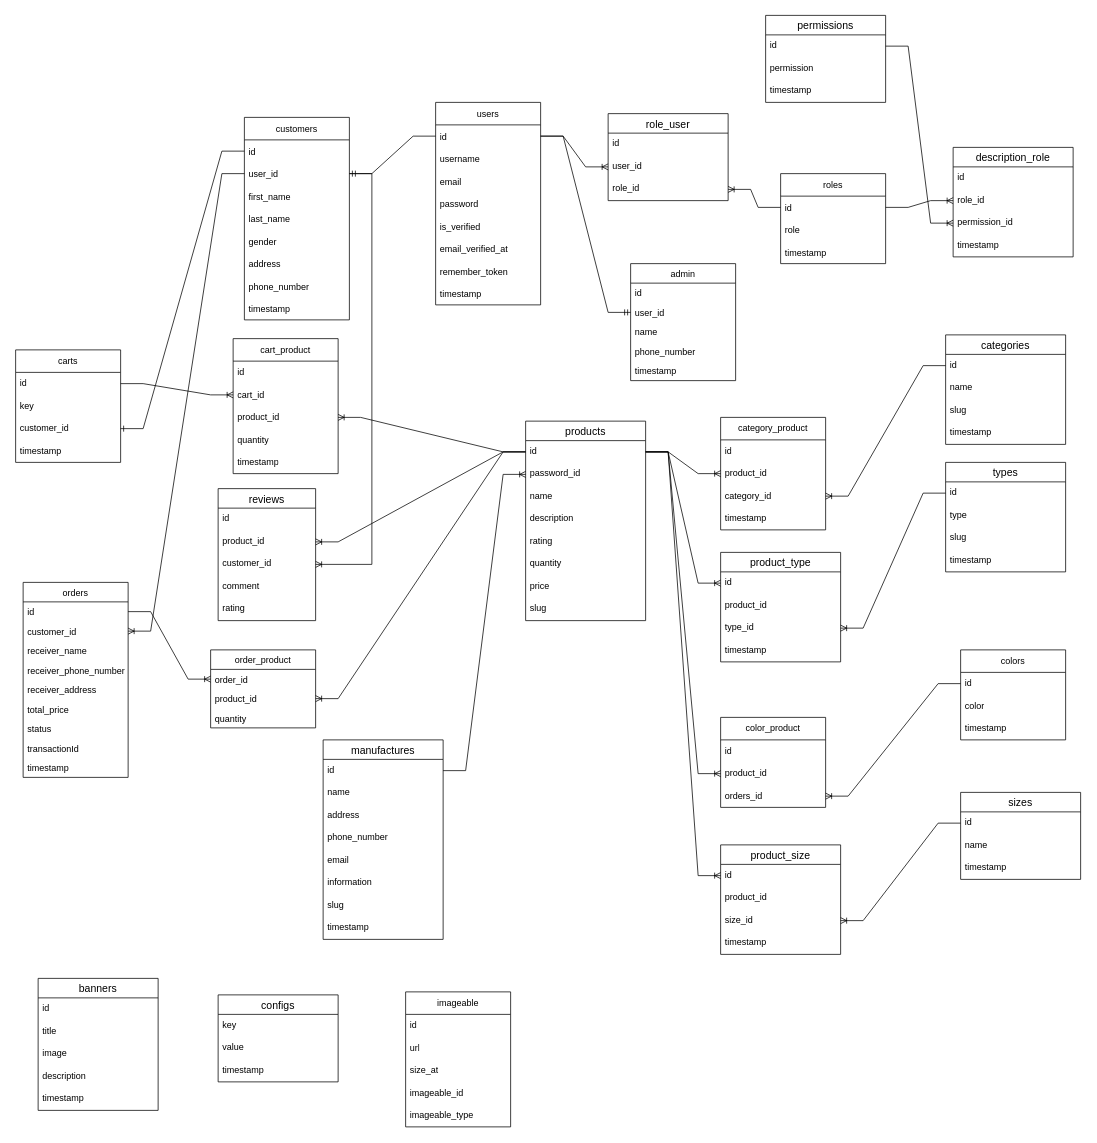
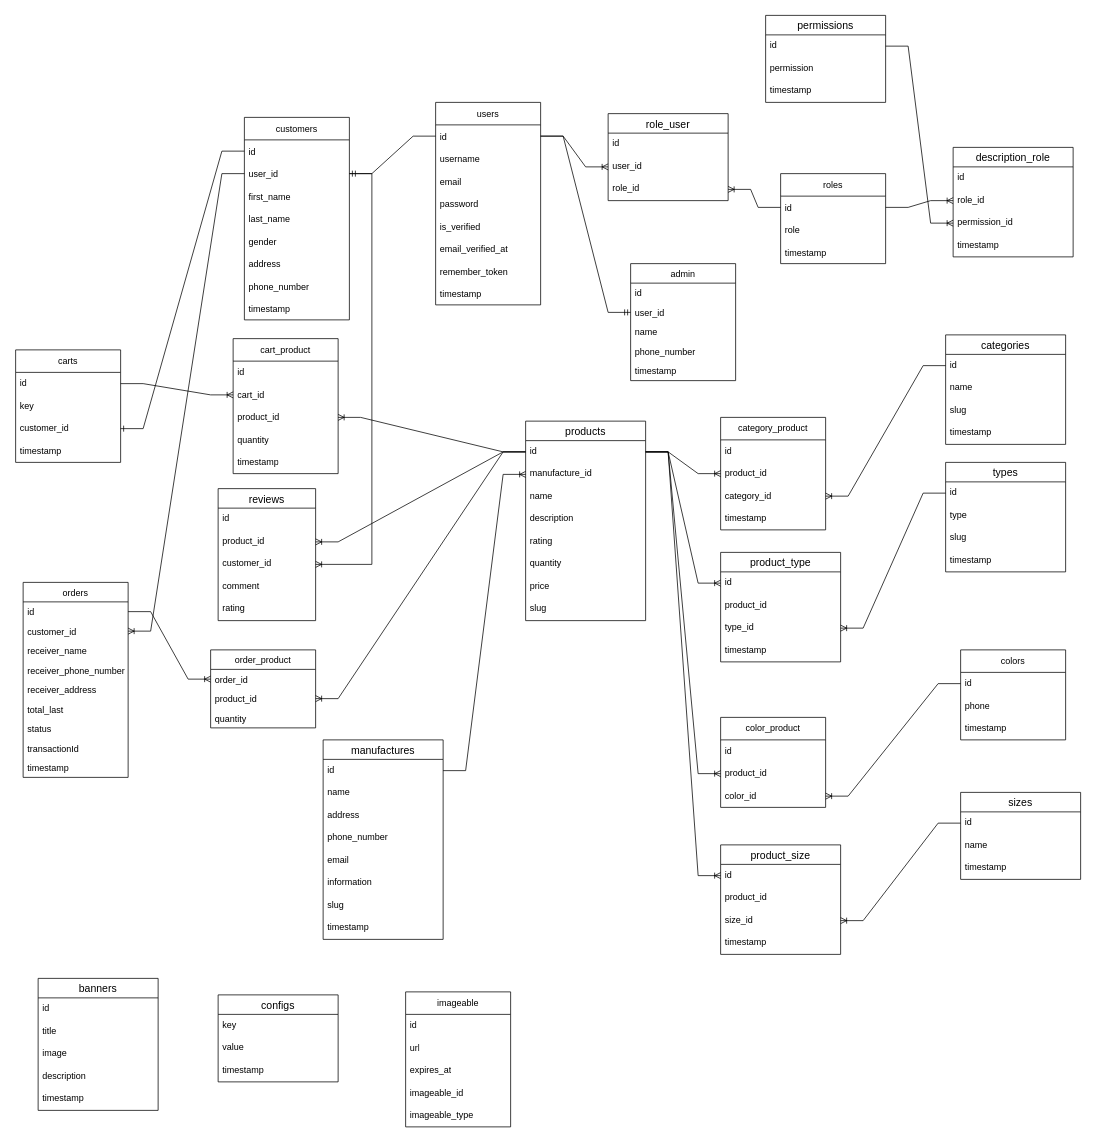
(556, 473) -> (564, 473)
(976, 706) -> (977, 706)
(52, 710) -> (50, 710)
(746, 796) -> (743, 796)
(426, 1071) -> (434, 1071)
